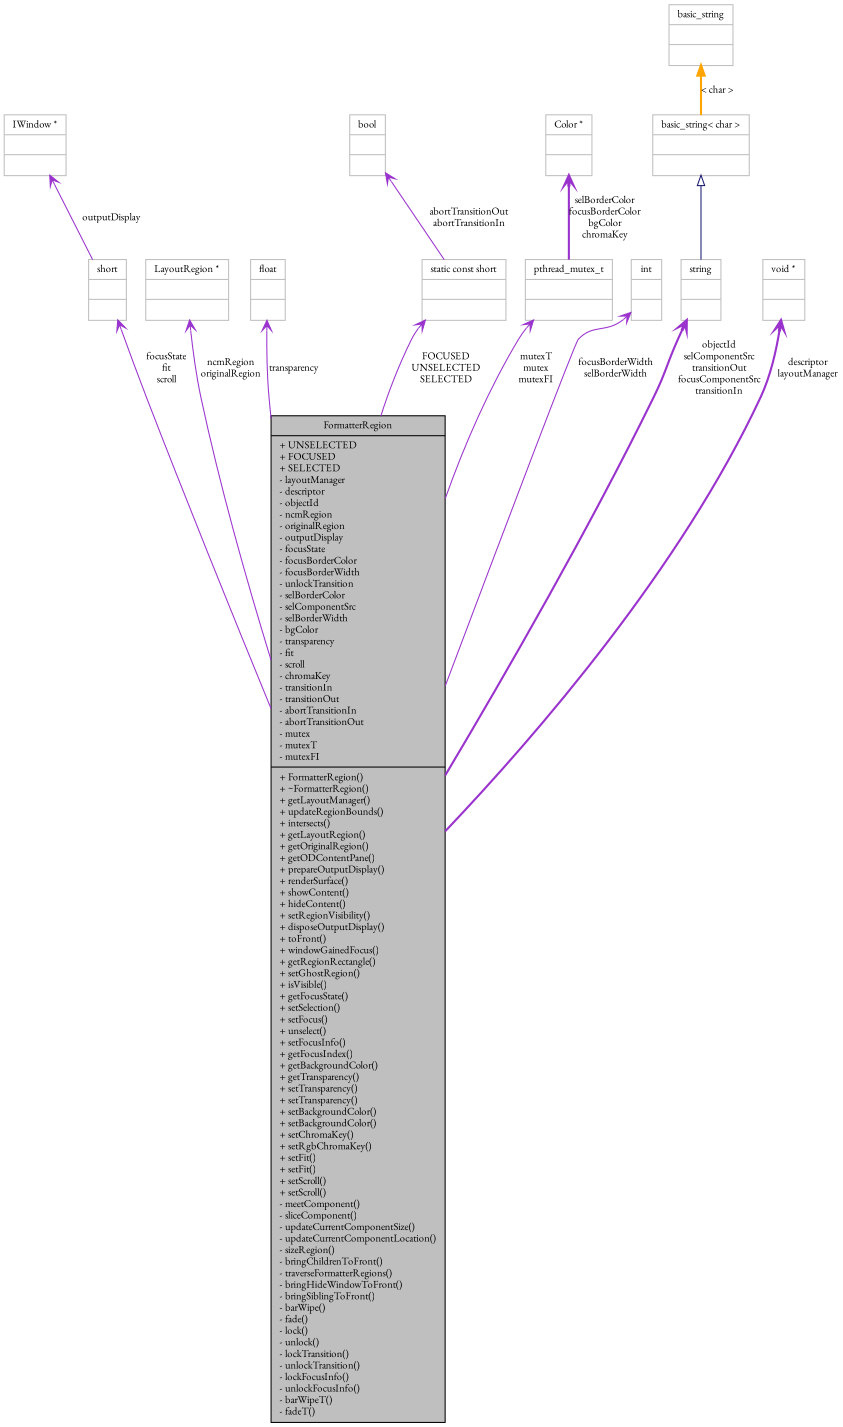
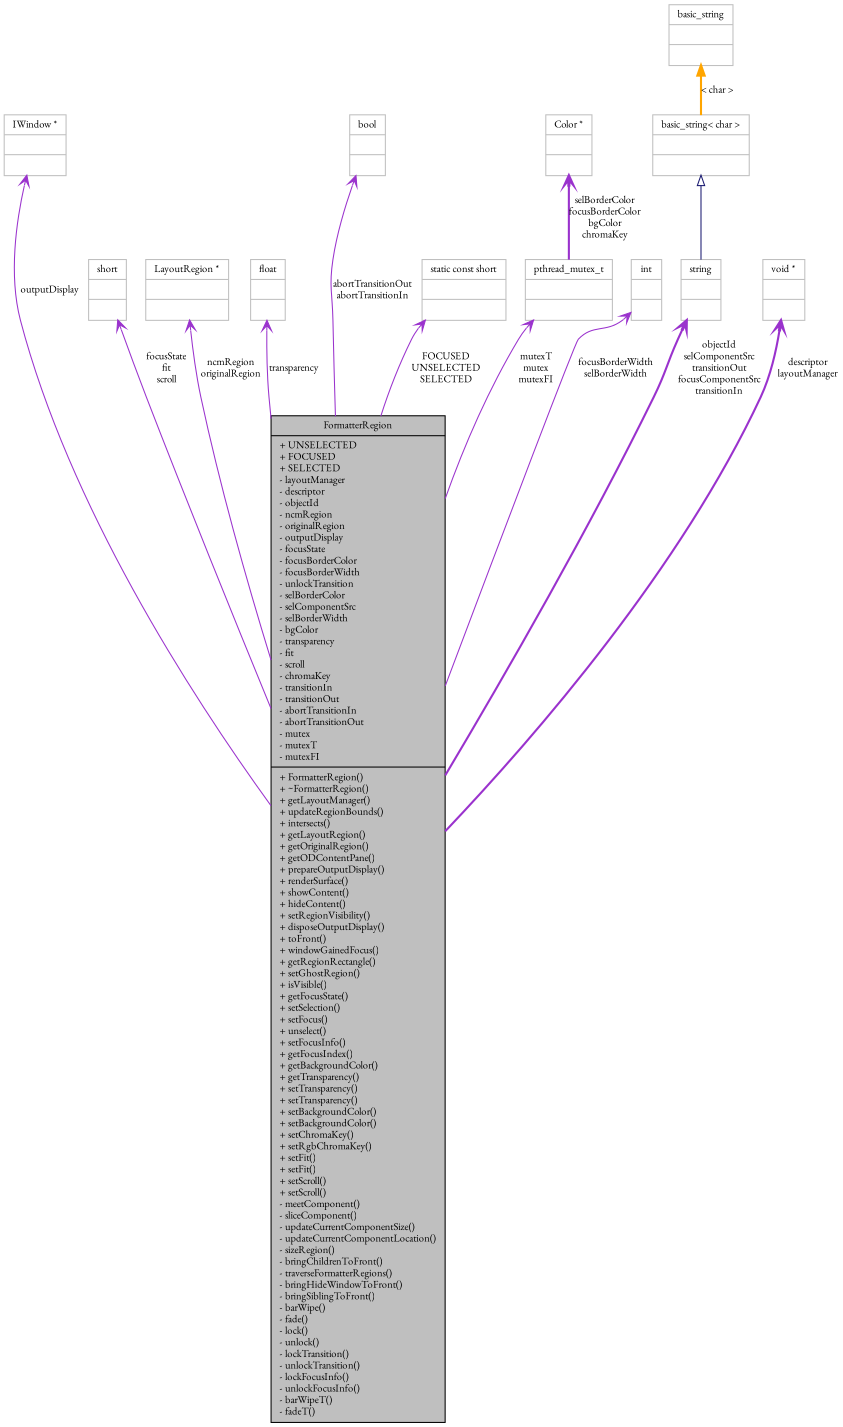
(418, 221) -> (332, 300)
(74, 222) -> (94, 513)
